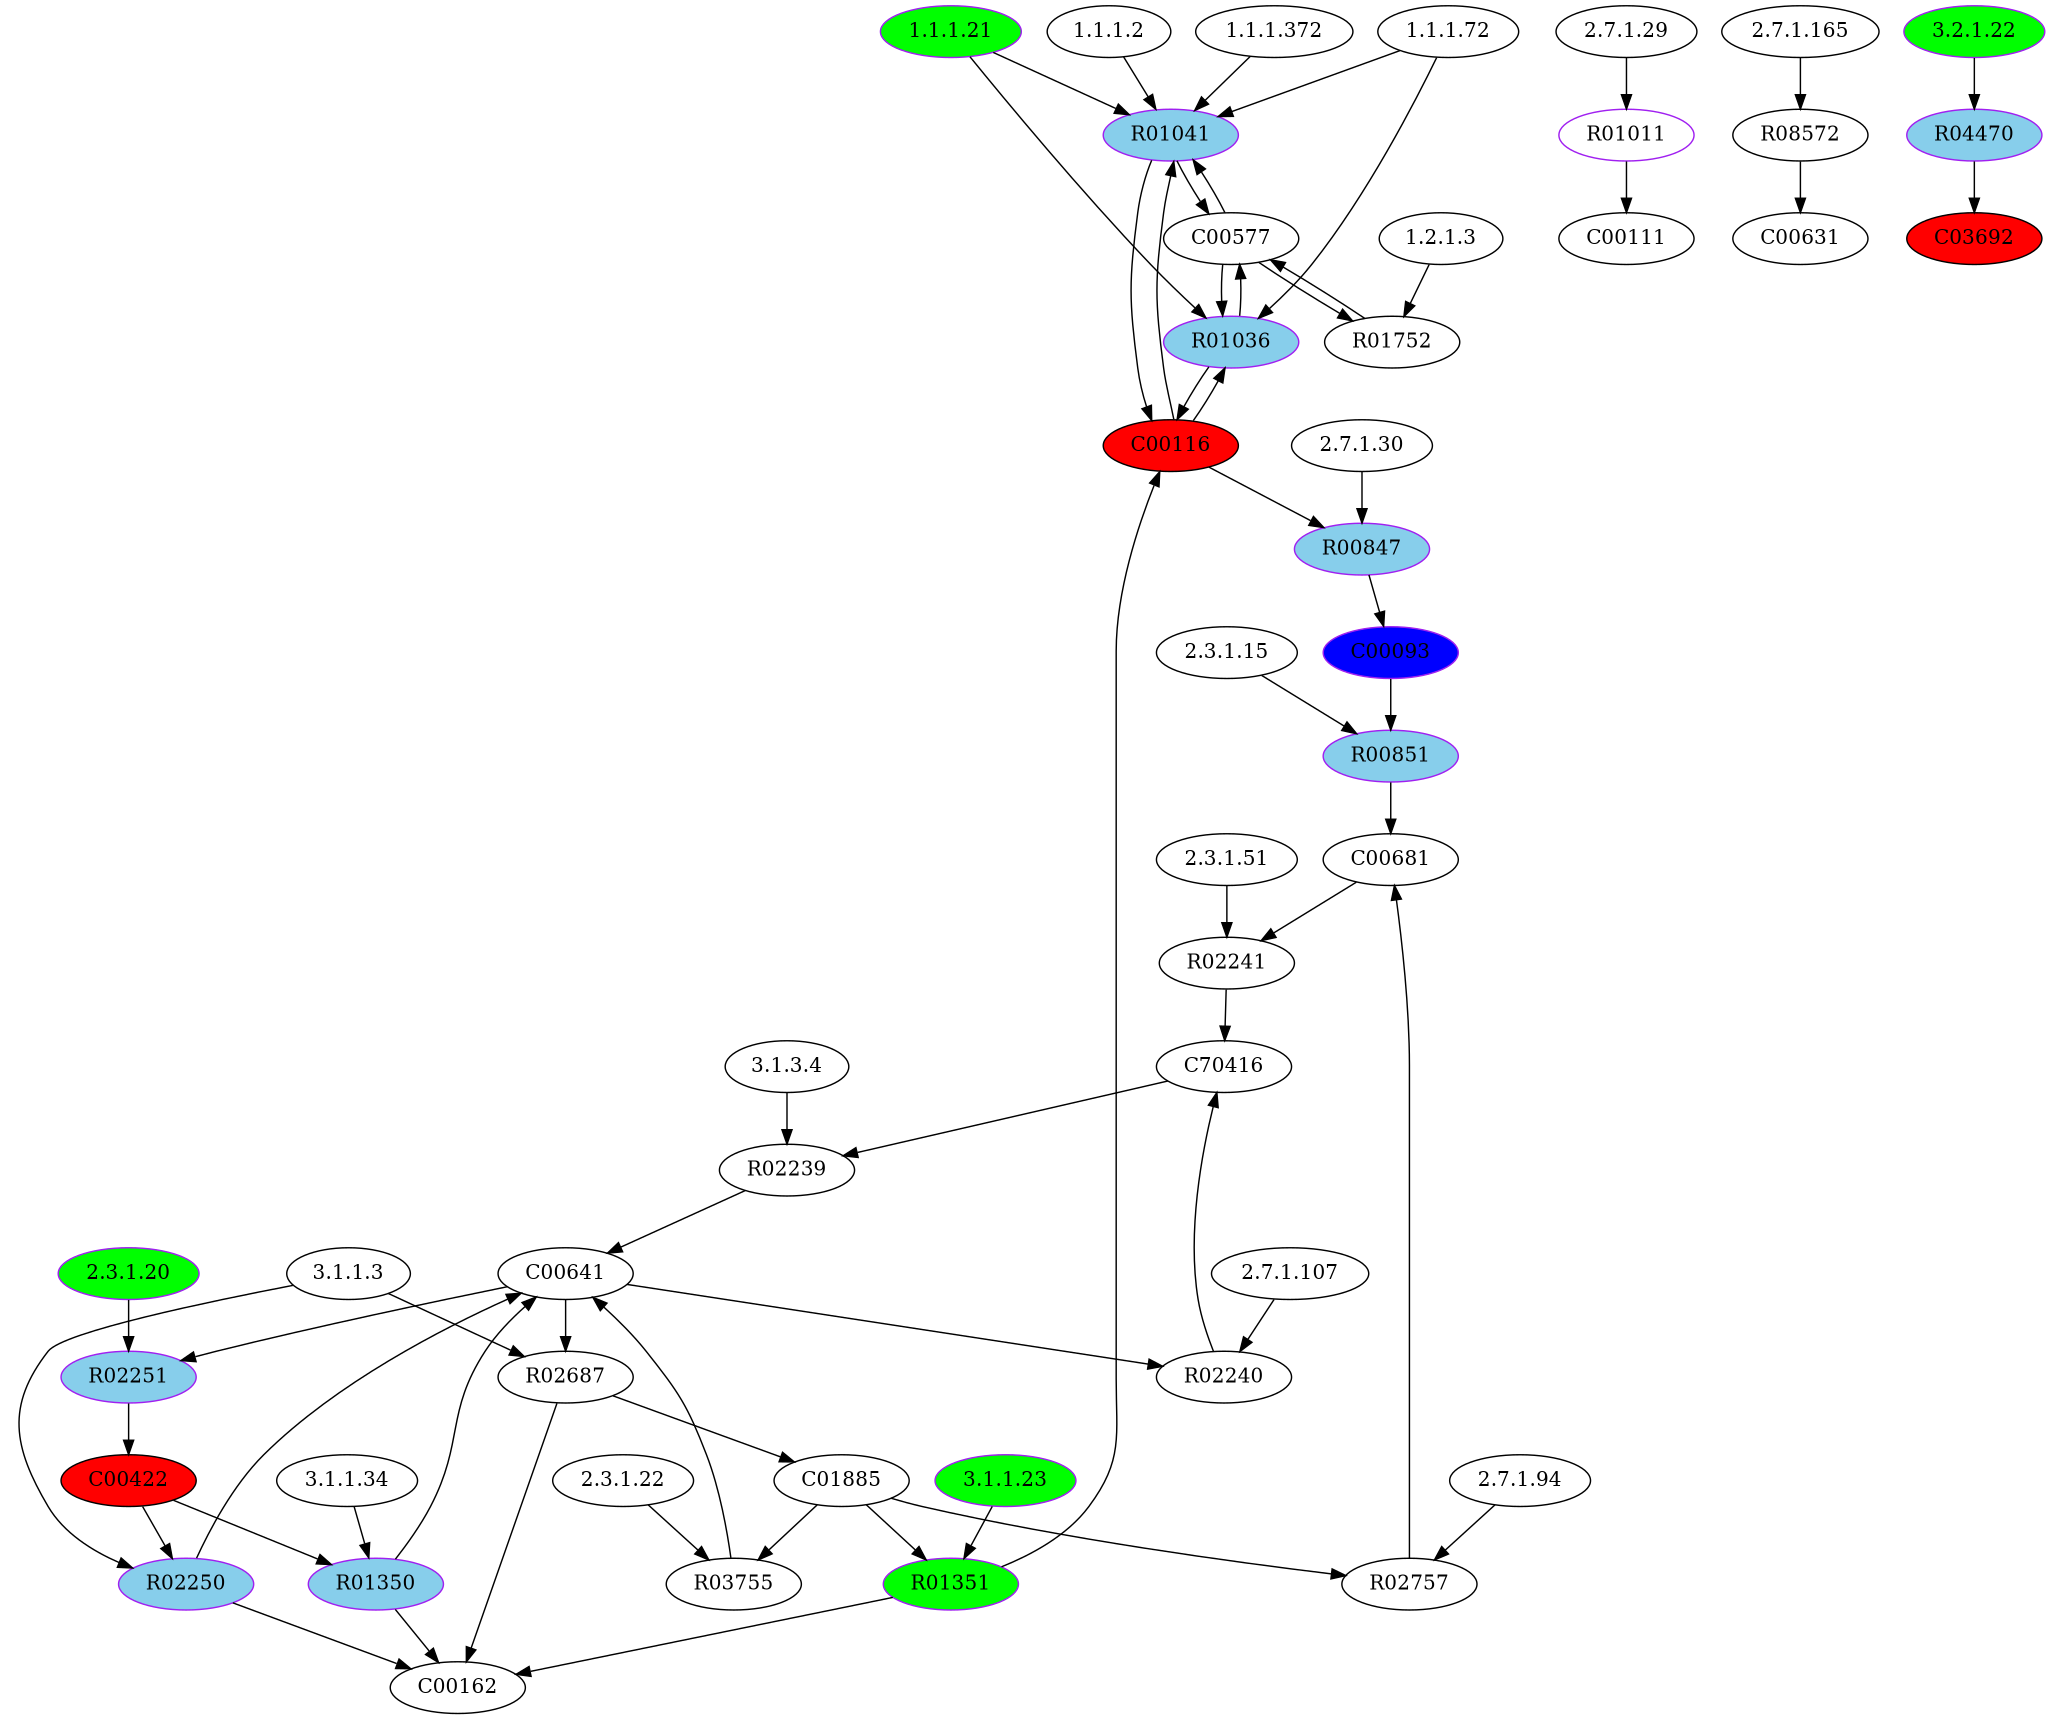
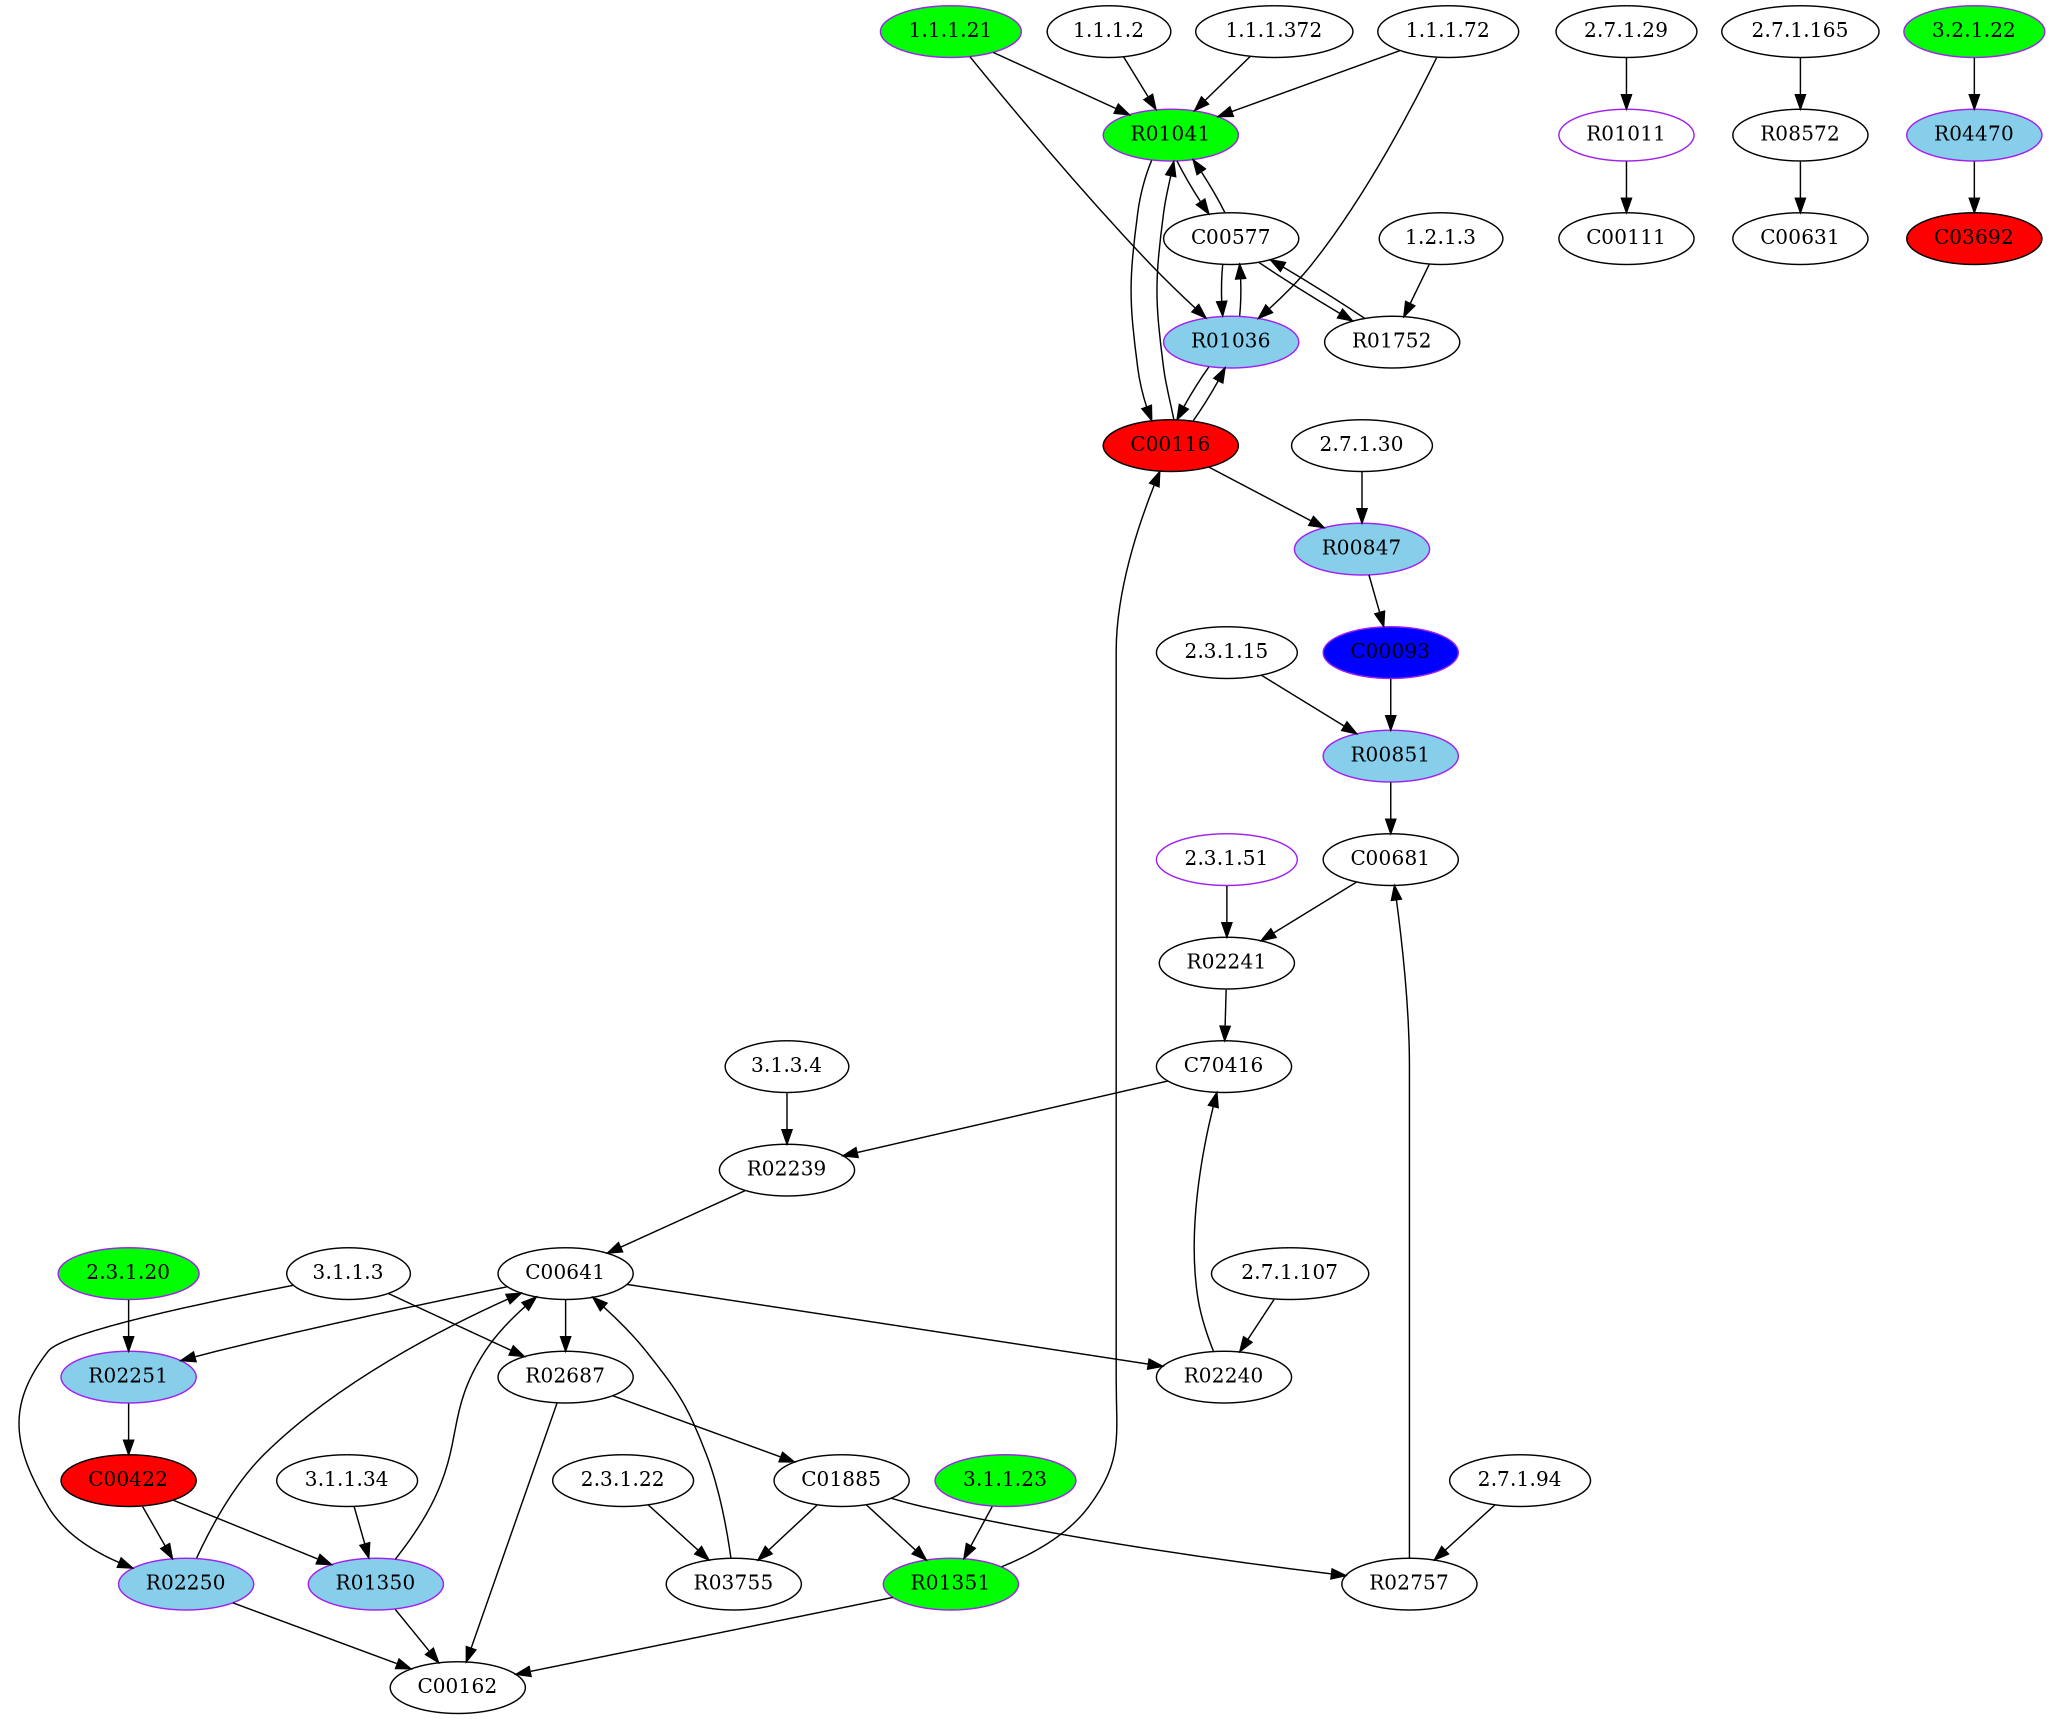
(1171, 135) -> (1171, 135)
(1227, 860) -> (1227, 860)
